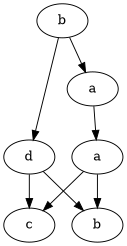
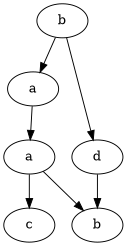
(29, 186) -> none
